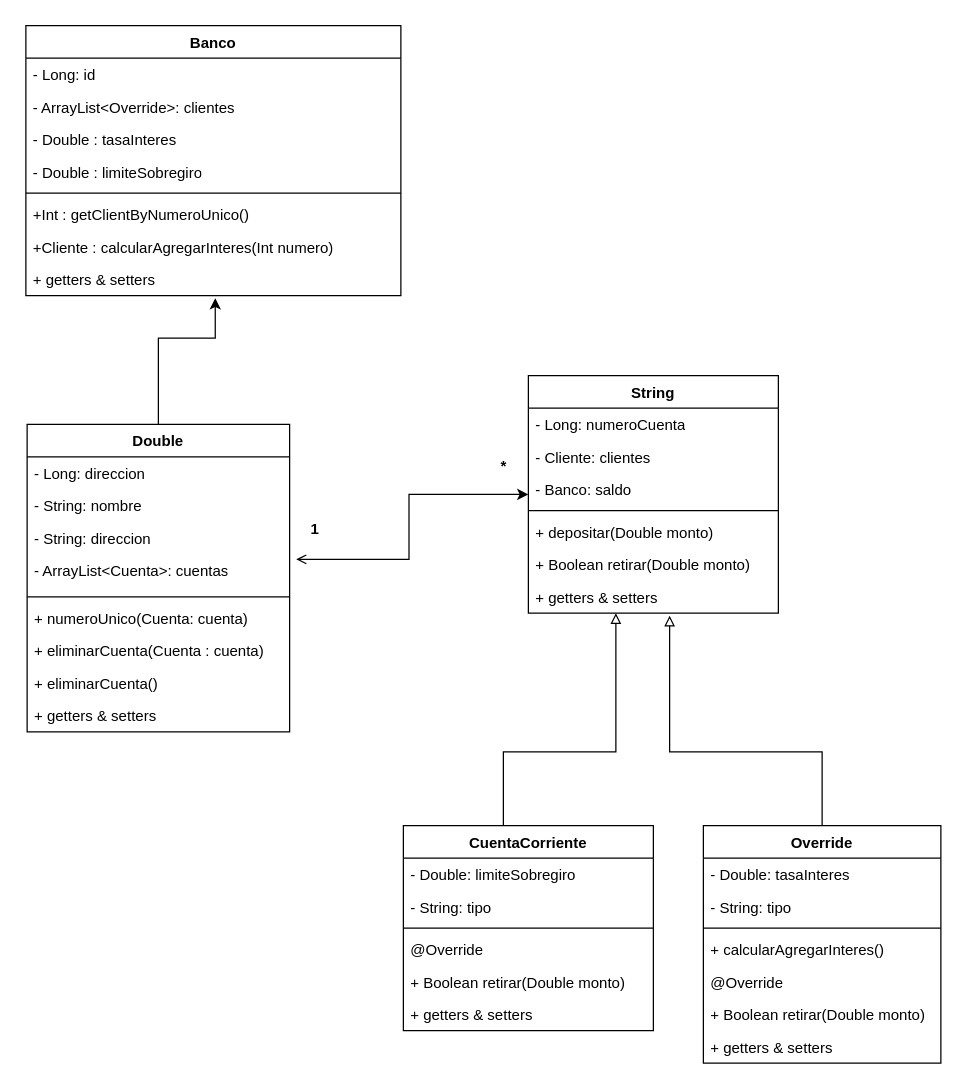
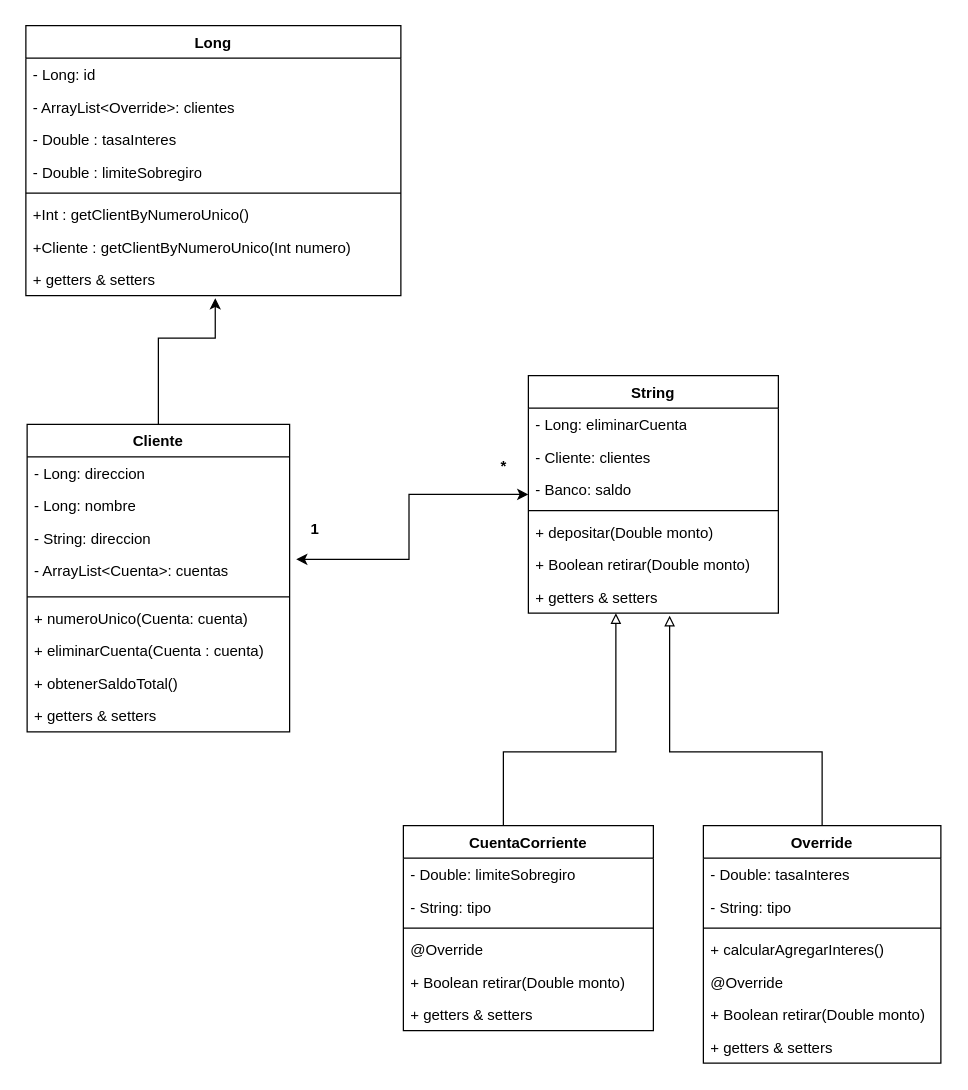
(213, 43) -> (213, 43)
(208, 248) -> (207, 248)
(614, 426) -> (616, 426)
(158, 442) -> (158, 442)
(94, 507) -> (87, 507)
(303, 559) -> (306, 559)
(102, 685) -> (117, 685)
